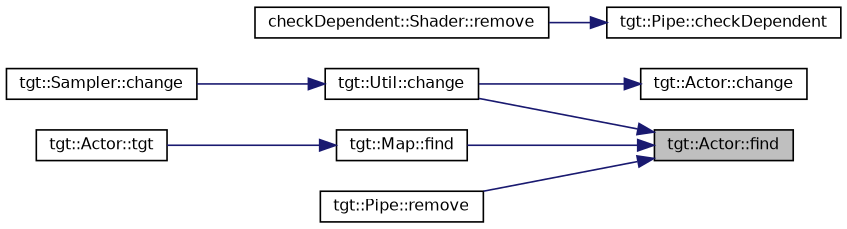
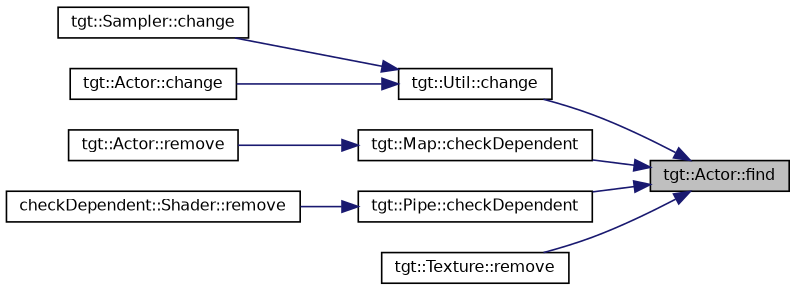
(552, 84) -> (309, 84)
(102, 145) -> (153, 145)
(402, 145) -> (475, 145)
none -> (613, 189)
(402, 207) -> (475, 268)
